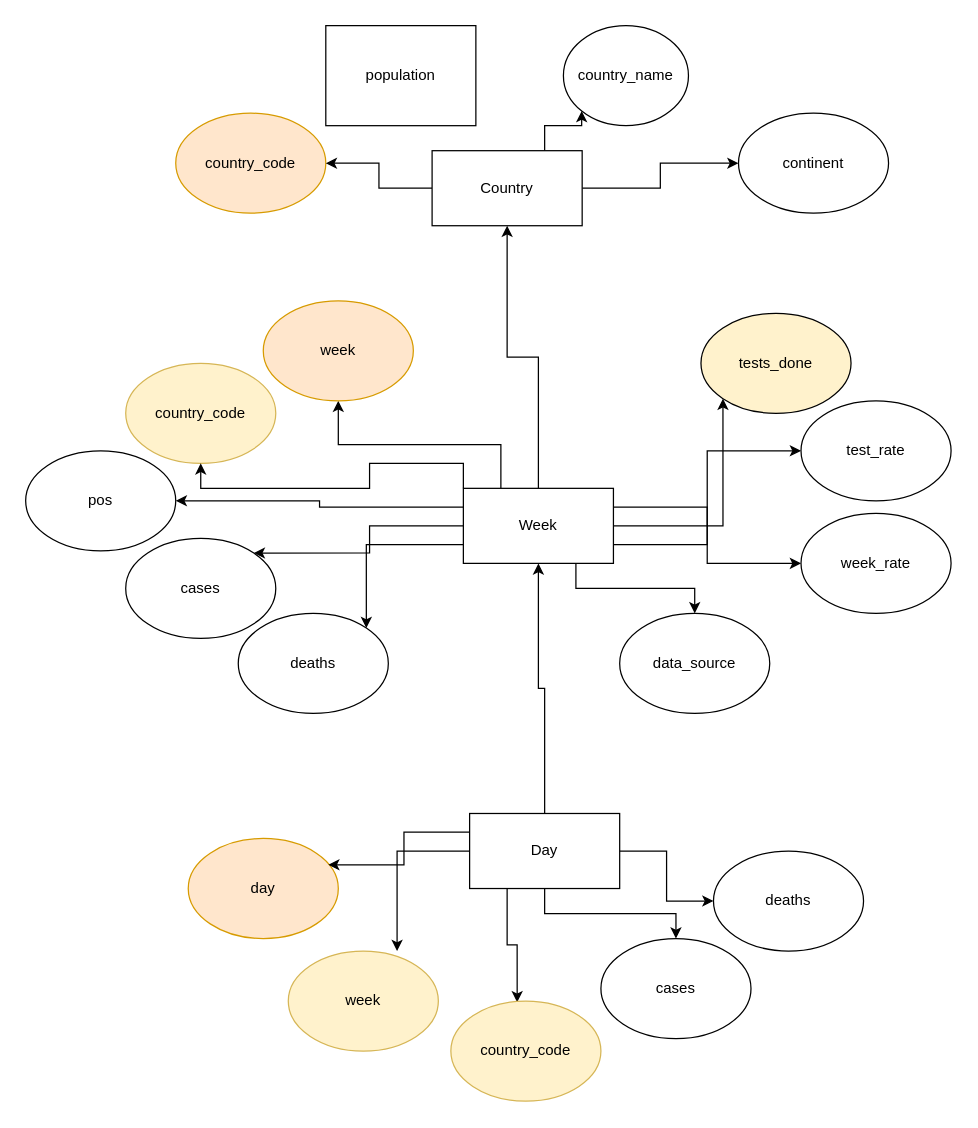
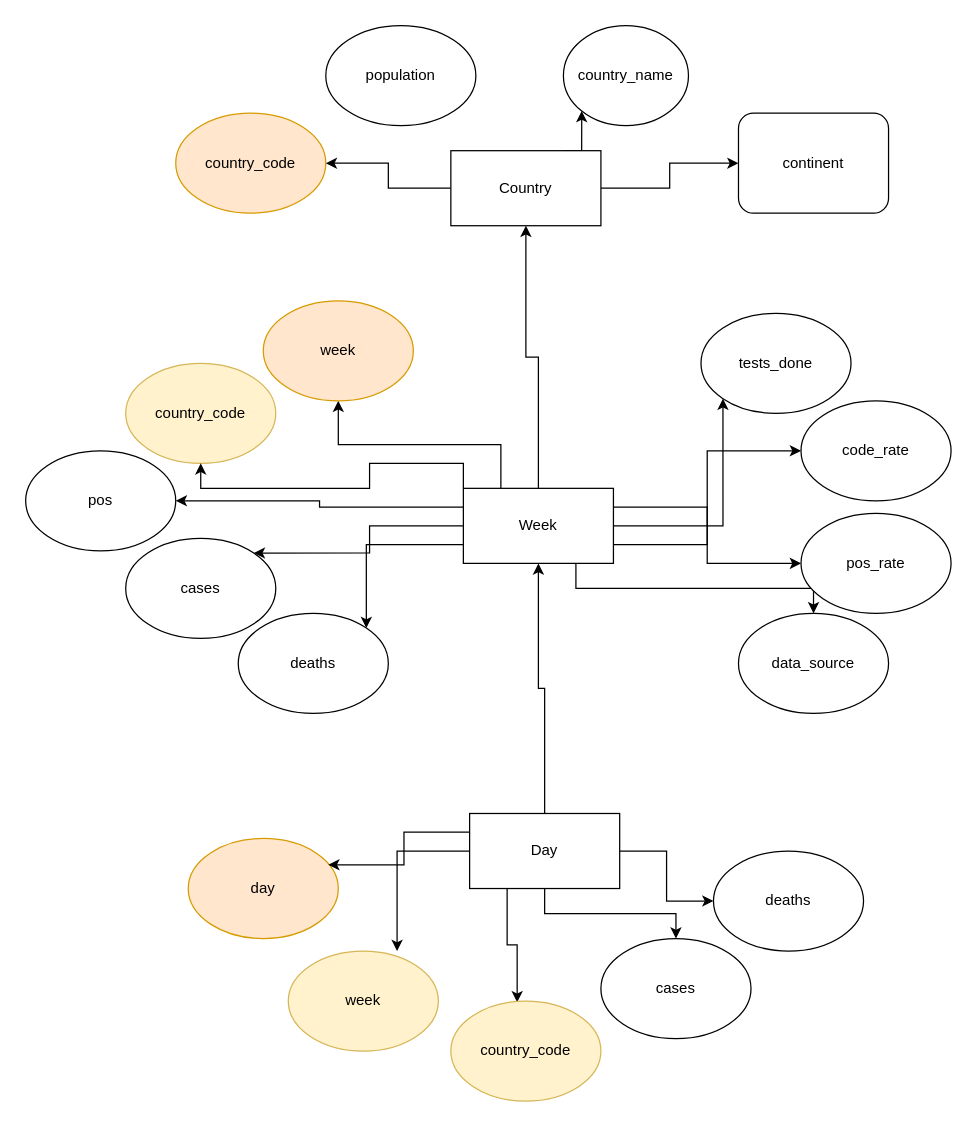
(401, 76) -> (401, 76)
(813, 163) -> (813, 163)
(507, 188) -> (526, 188)
(776, 363) -> (776, 363)
(876, 451) -> (876, 451)
(876, 563) -> (876, 563)
(694, 663) -> (813, 663)
